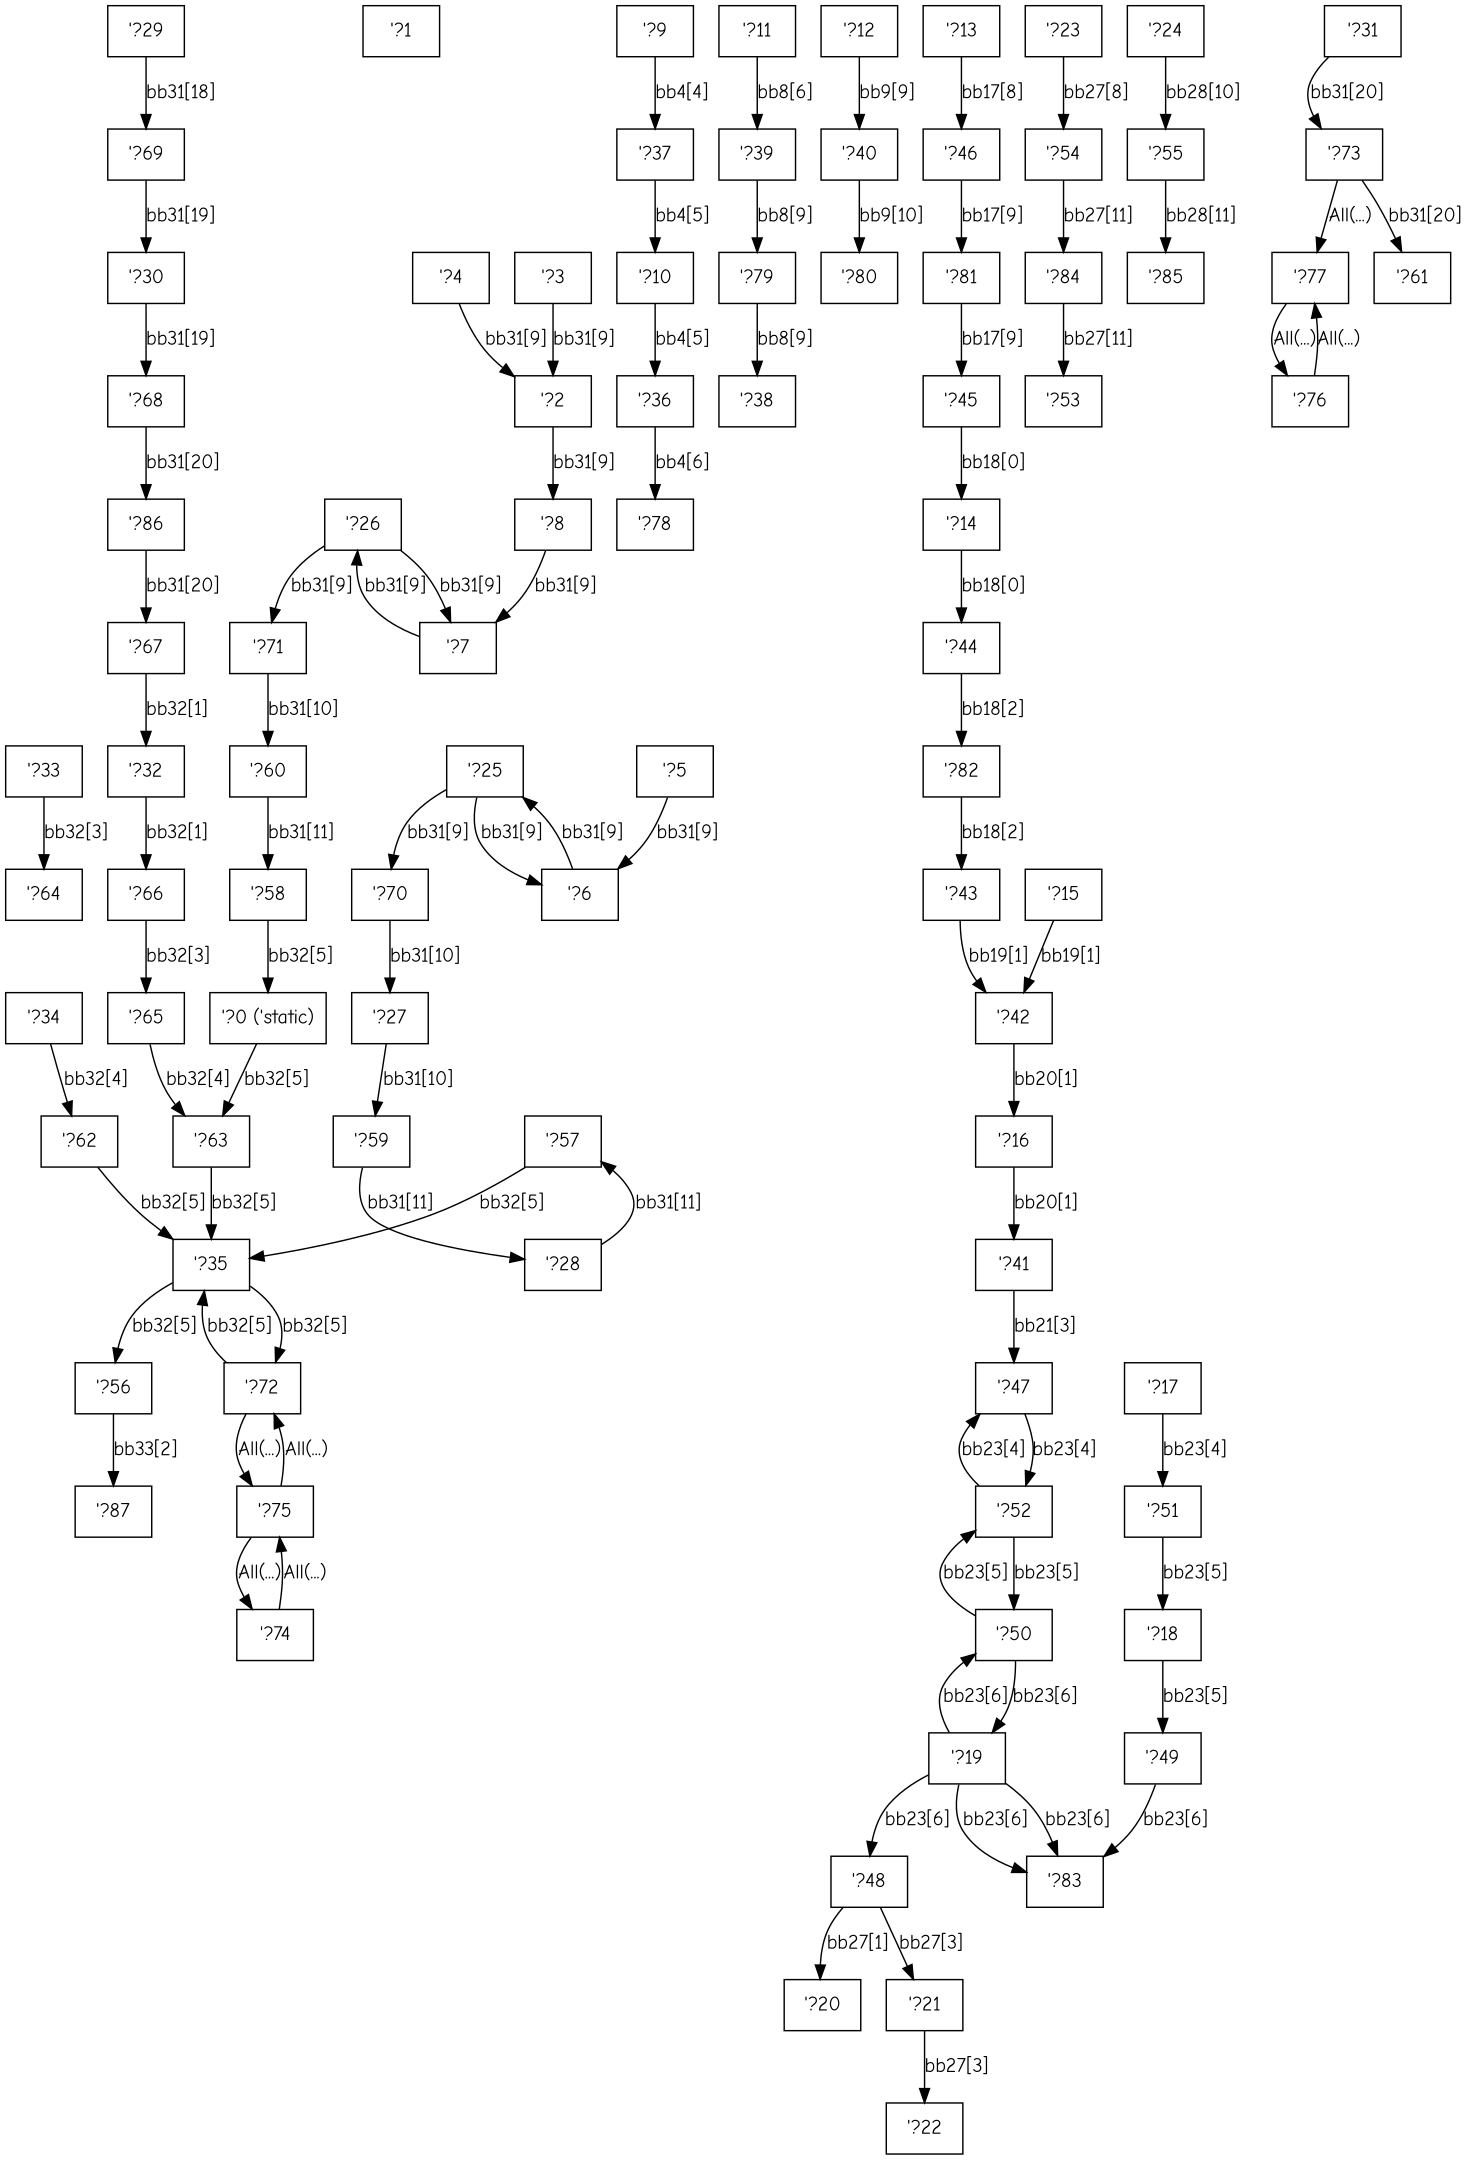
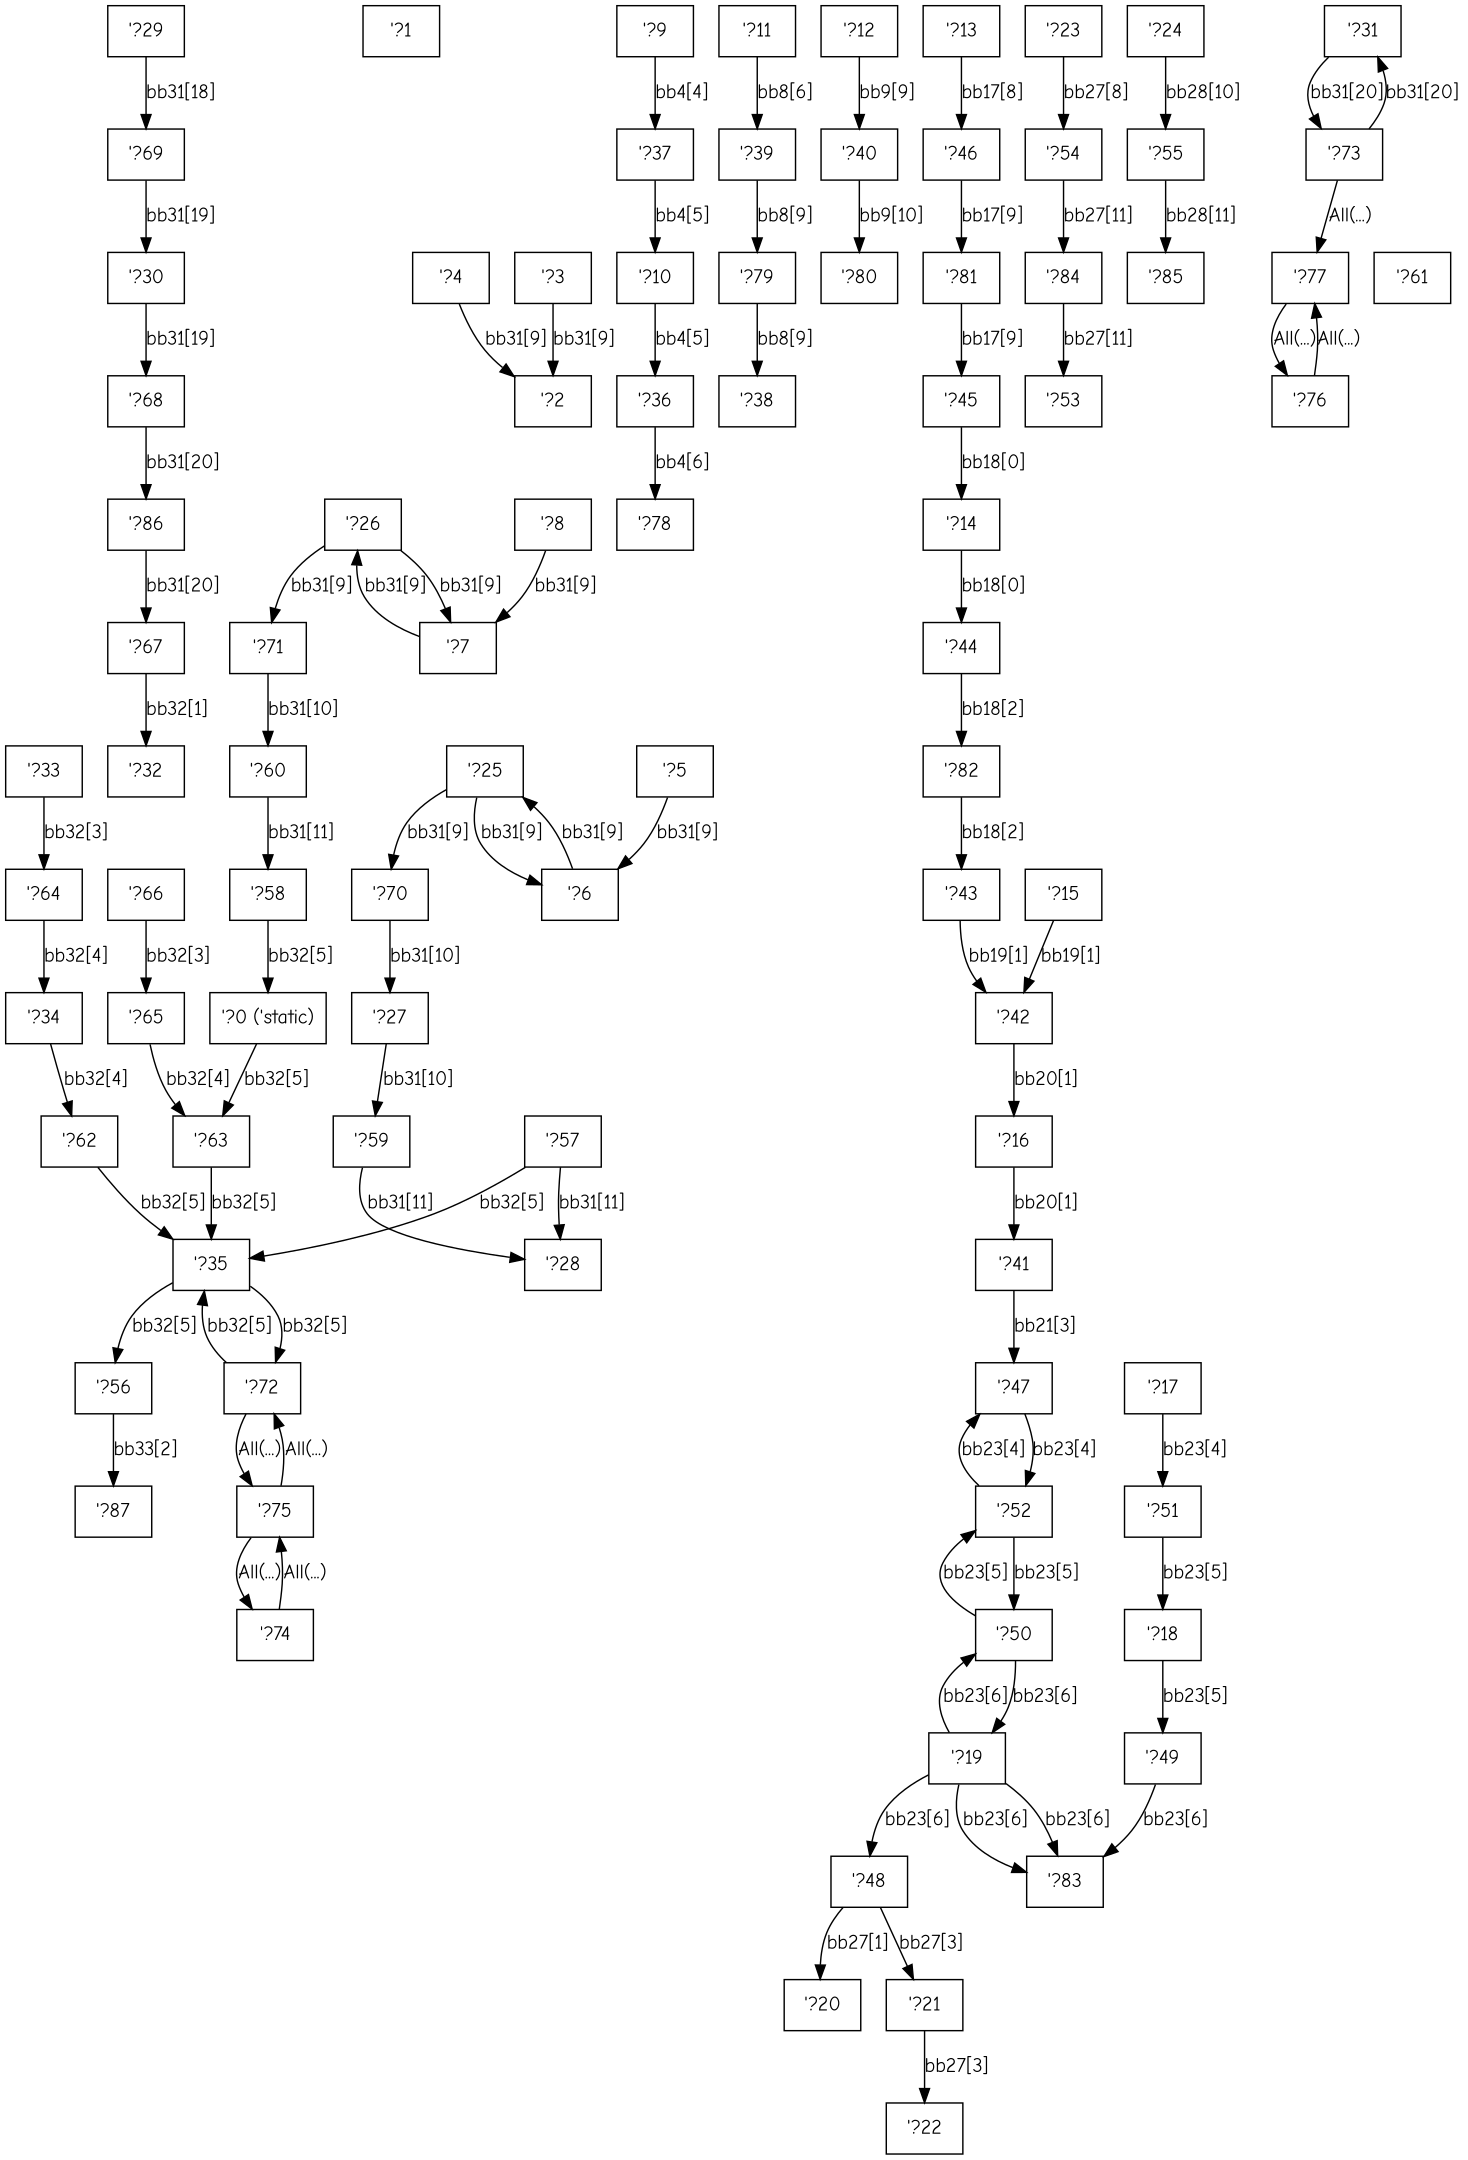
(1380, 209) -> (1385, 102)
(553, 456) -> none
(146, 826) -> none
none -> (44, 949)
(633, 1211) -> (559, 1196)
